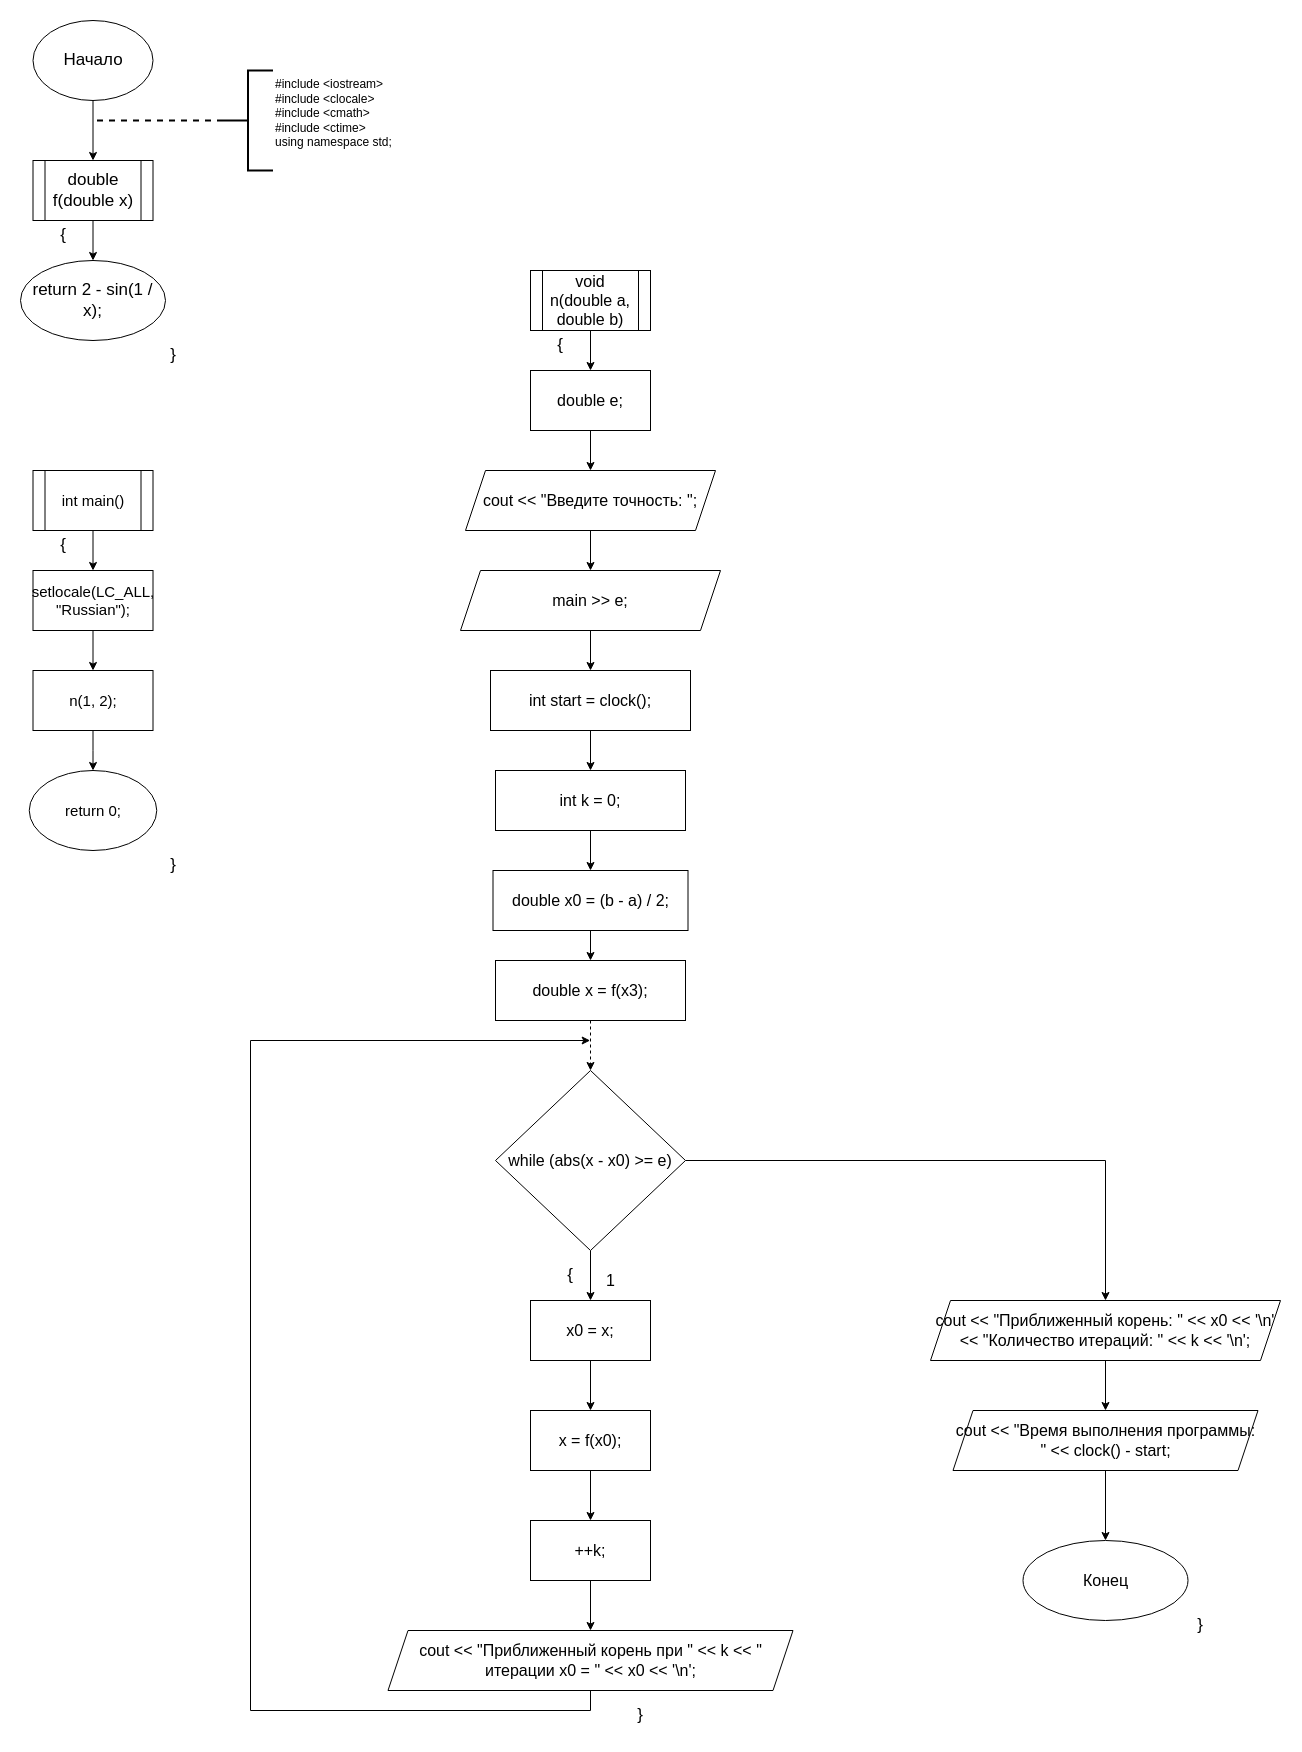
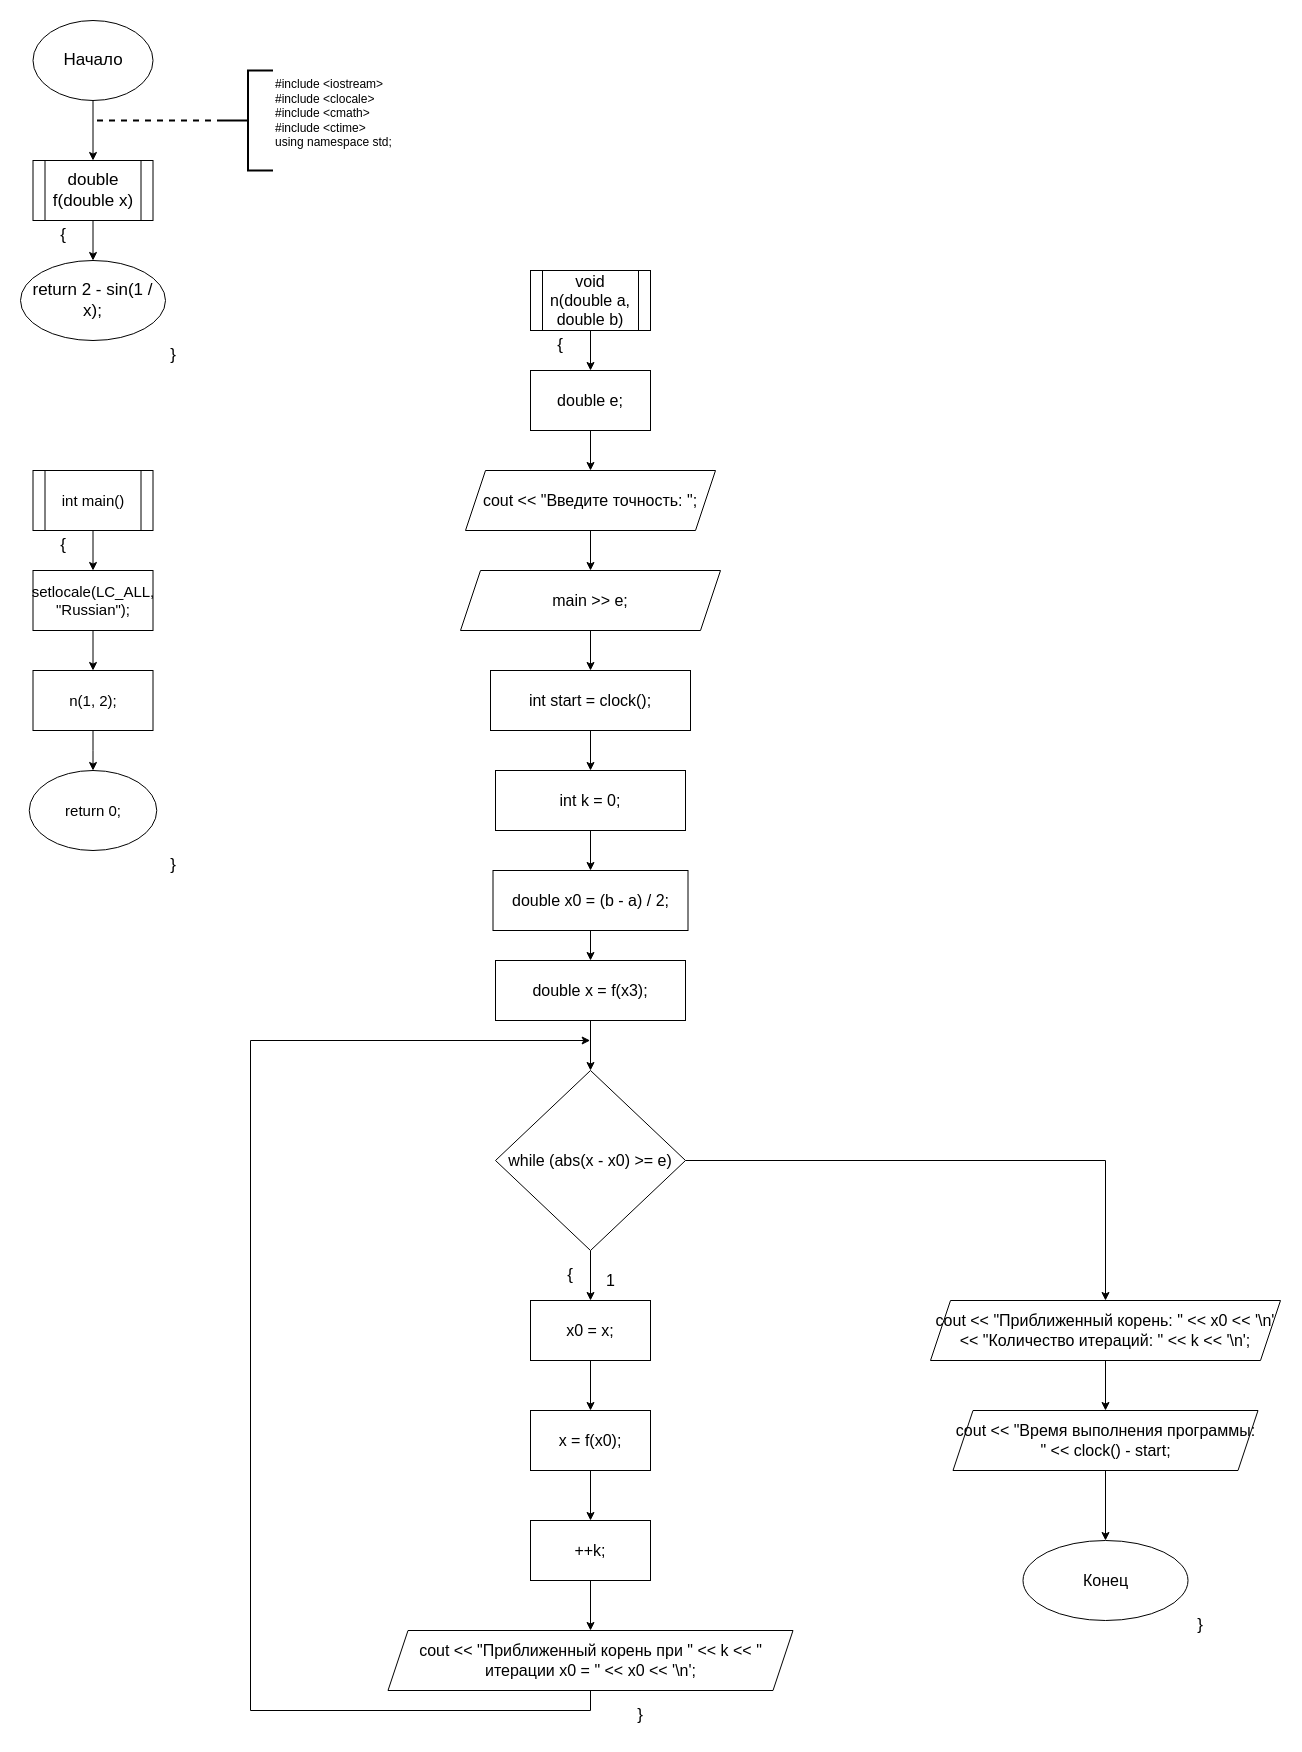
(591, 1043) -> (591, 1043)
